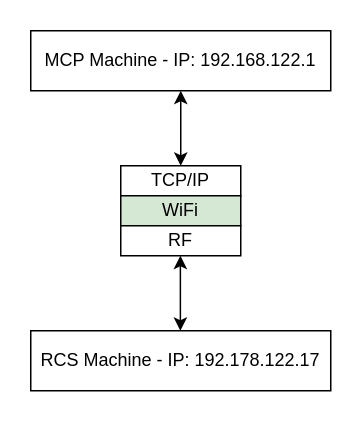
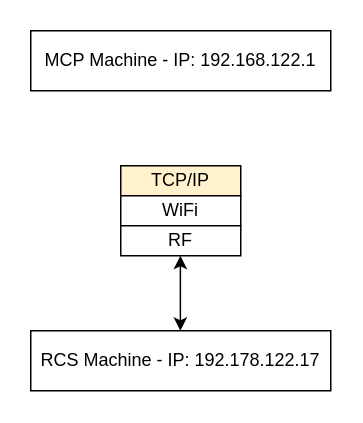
(181, 128) -> none
(181, 181) -> (181, 181)
(181, 211) -> (181, 211)
